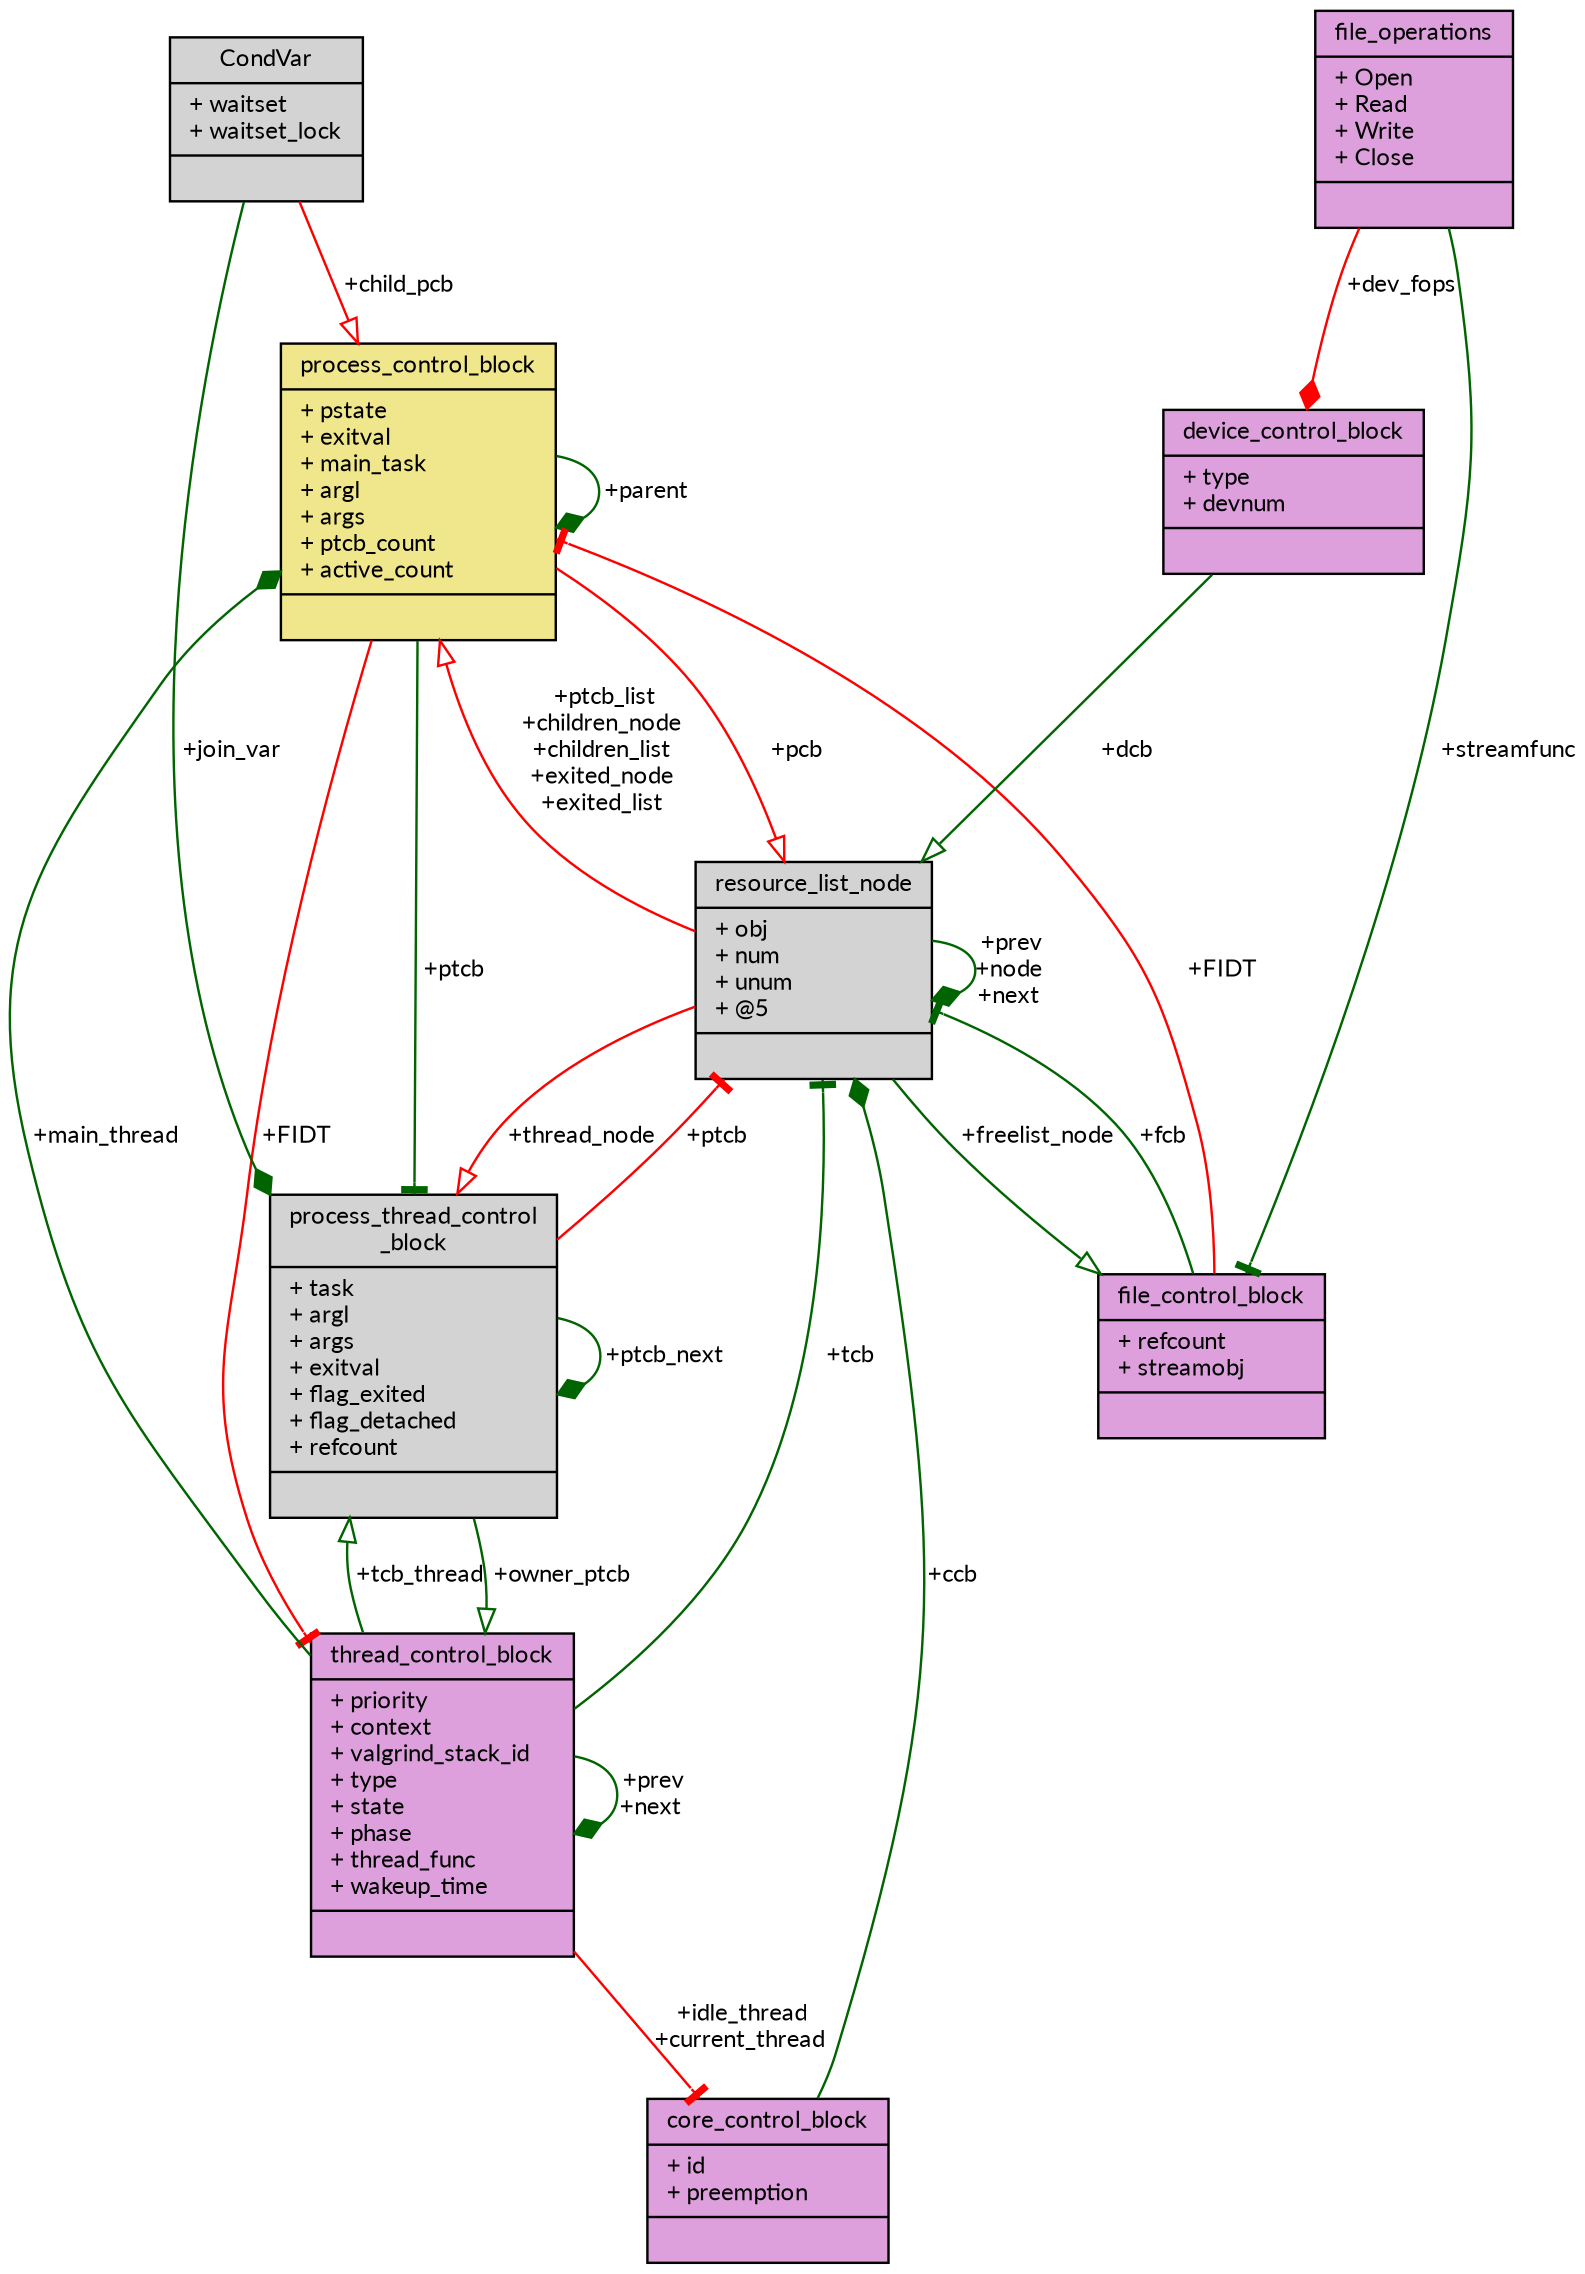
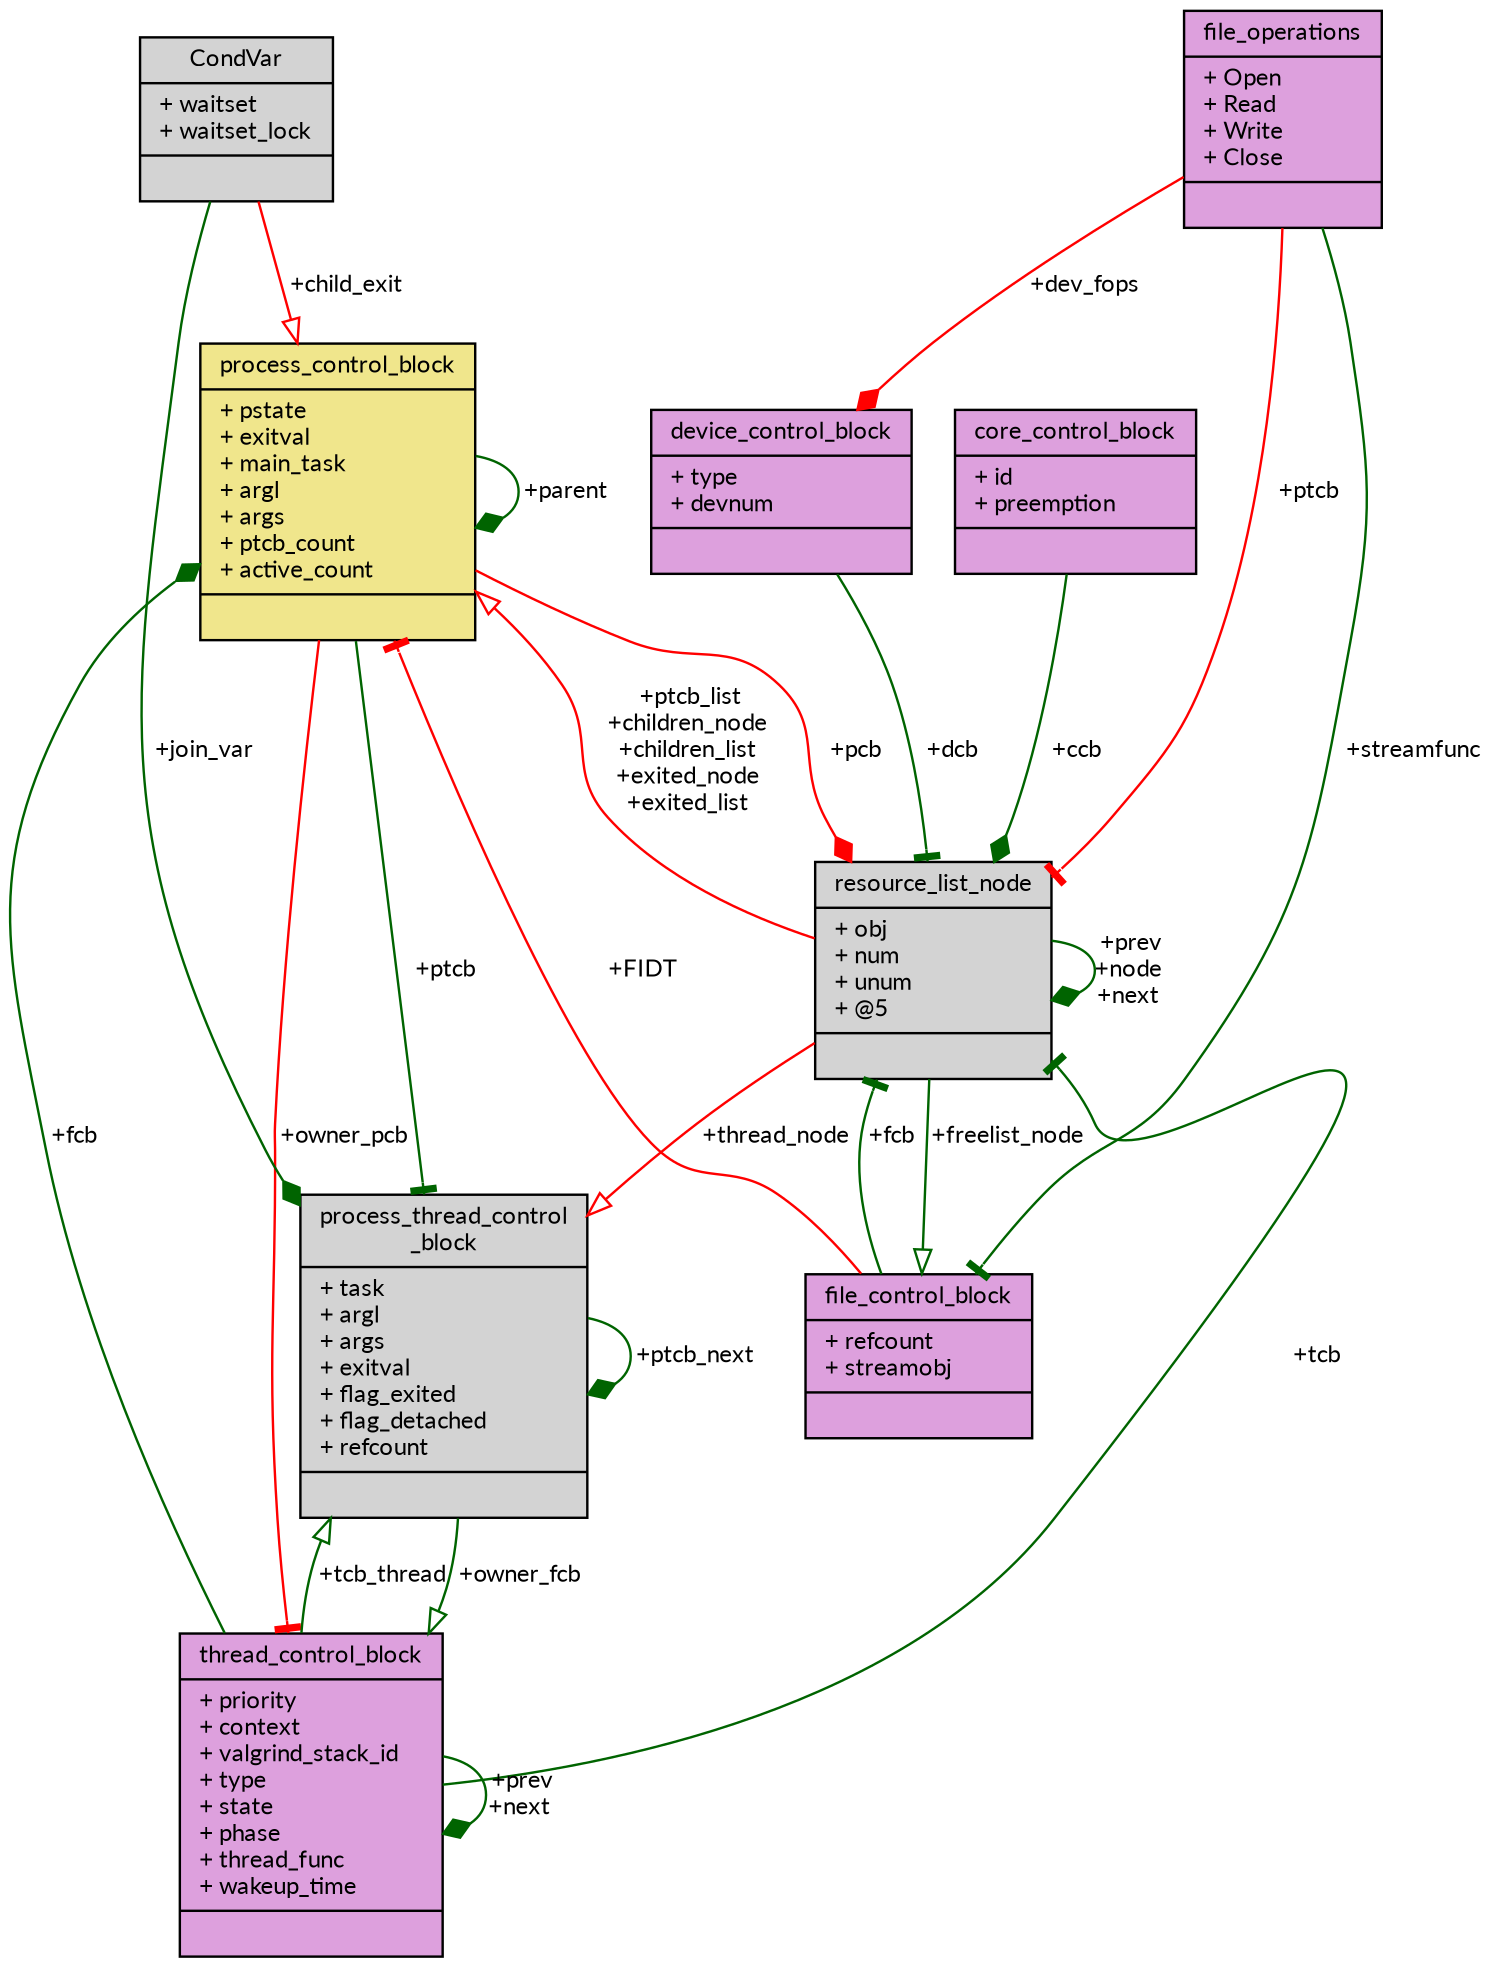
(397, 286) -> (344, 286)
(692, 683) -> (706, 654)
(1076, 709) -> (899, 706)
(104, 1137) -> (73, 1137)
(294, 1137) -> (341, 1137)
(639, 1167) -> (1238, 574)
(559, 1576) -> (517, 1576)
(632, 2020) -> none
